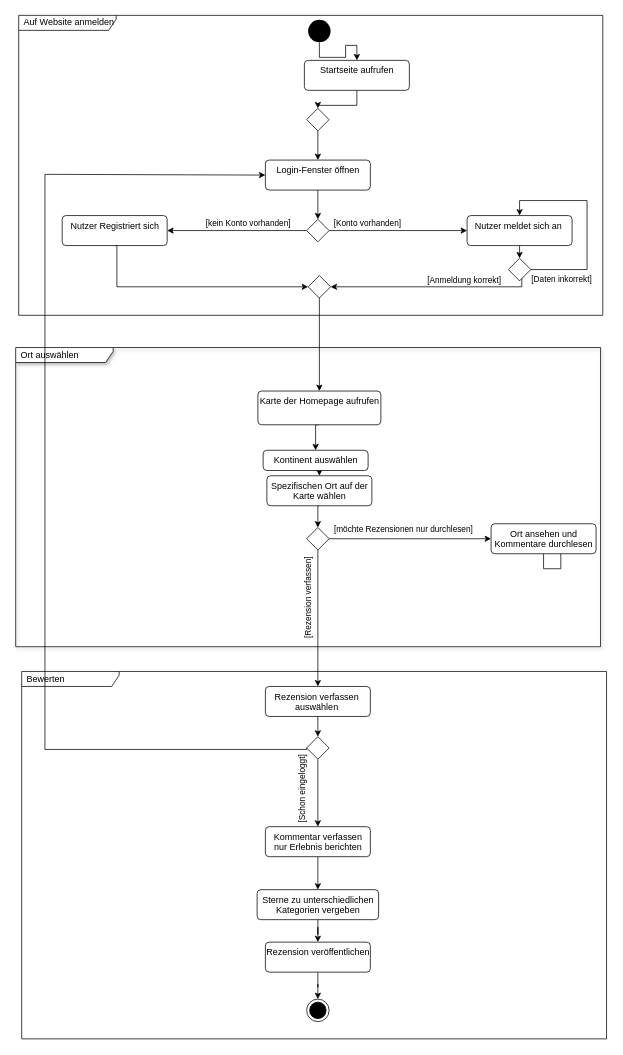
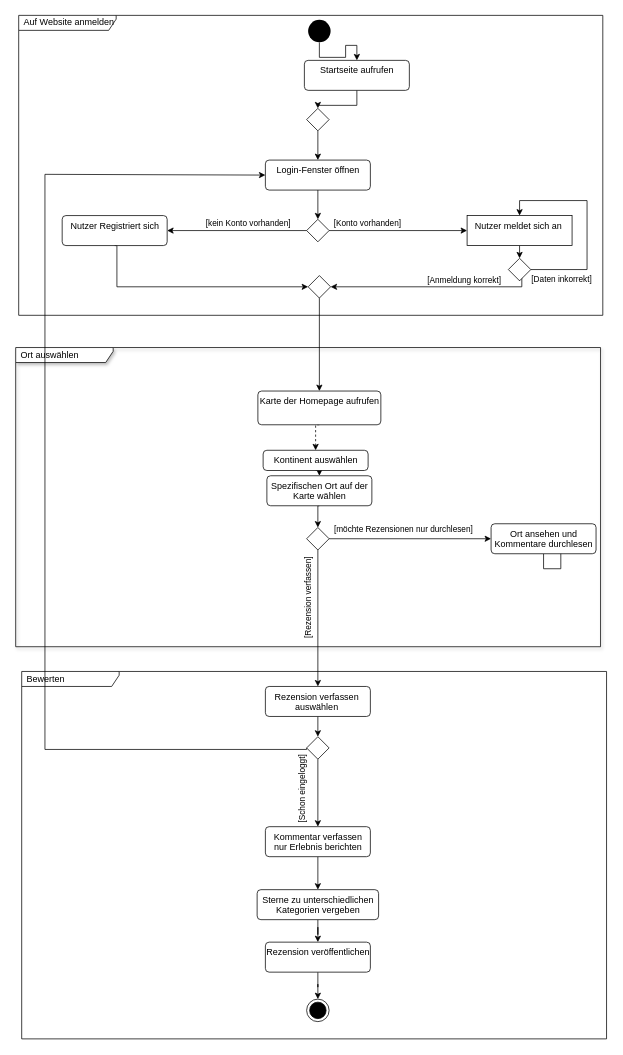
(519, 231) -> (519, 231)
(315, 435) -> (315, 435)
